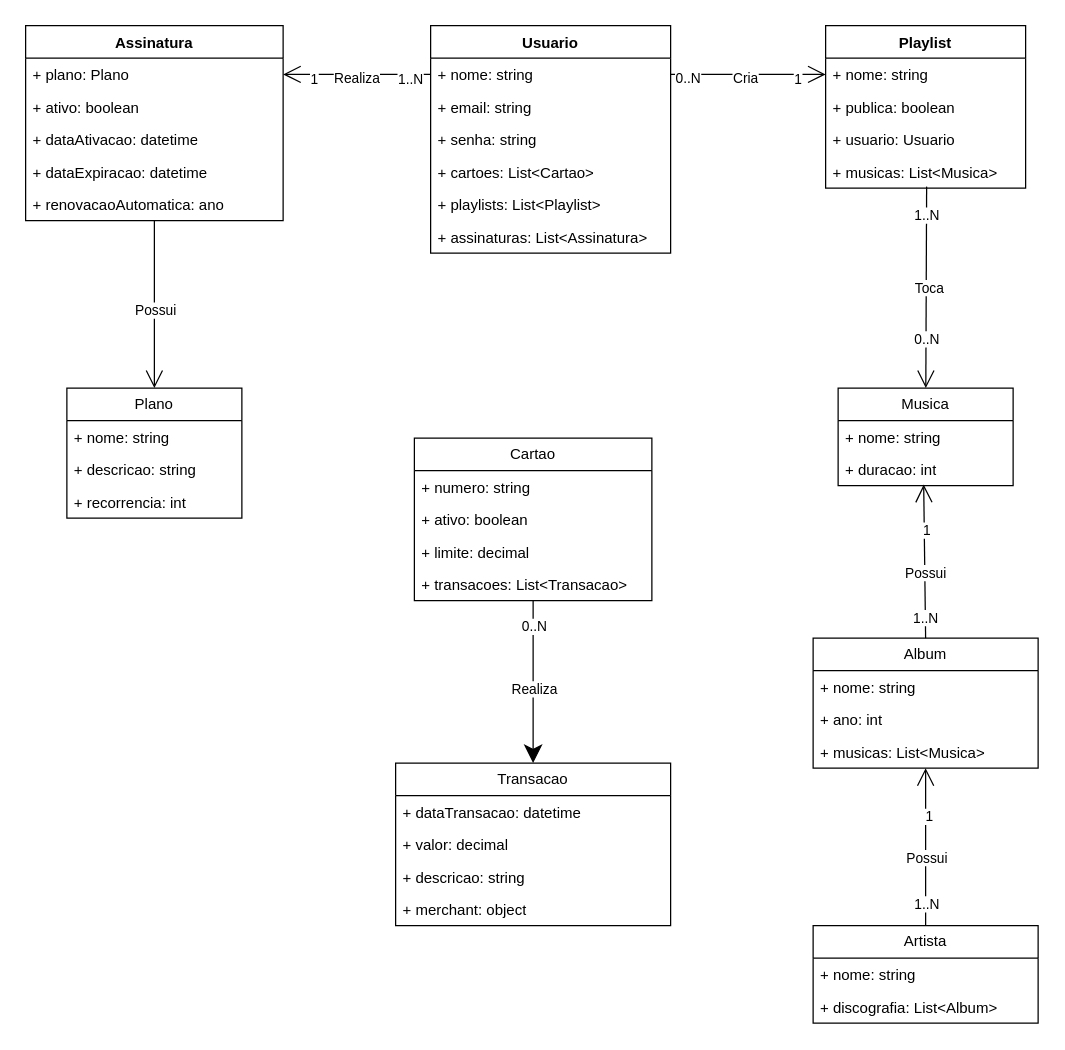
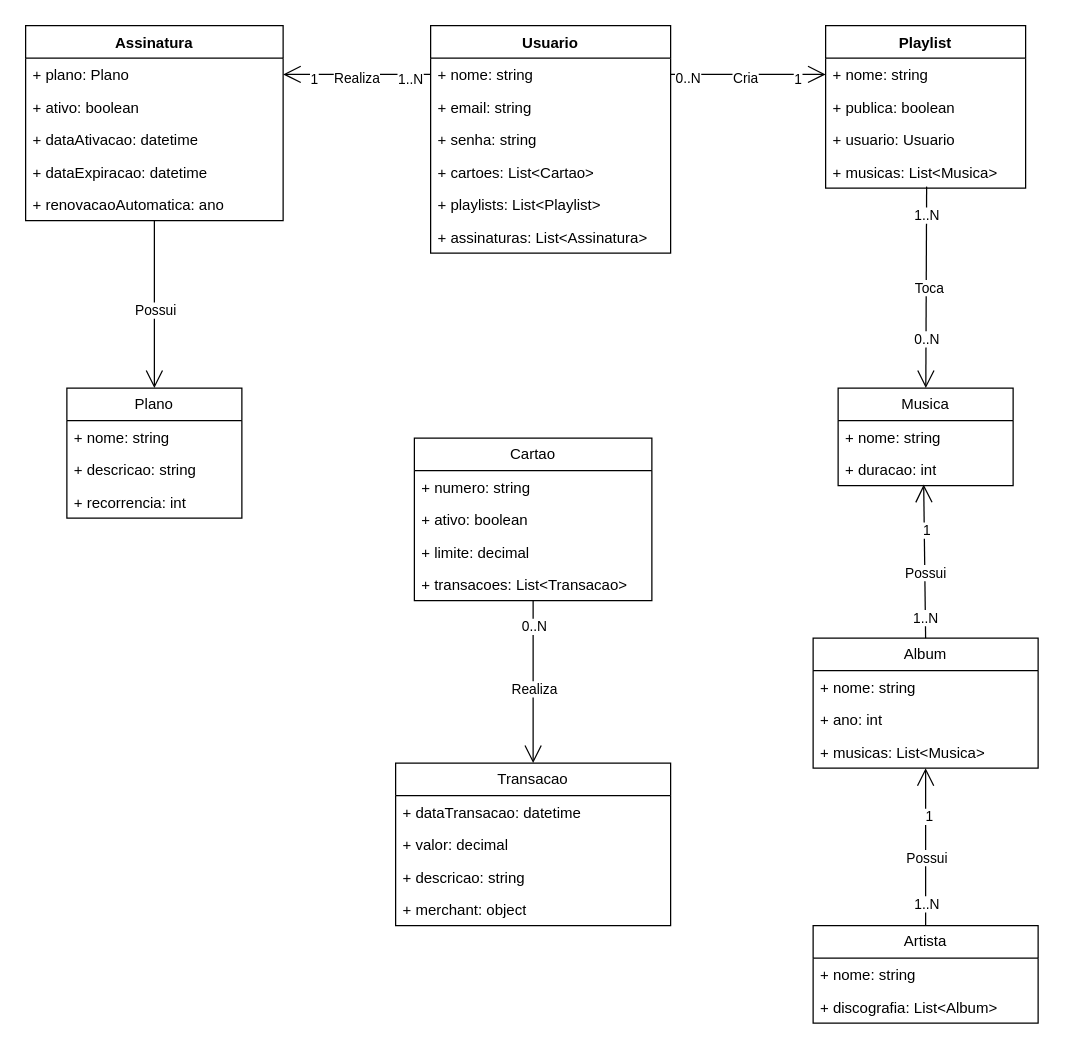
(533, 748) -> (533, 752)
